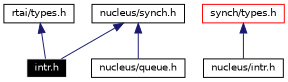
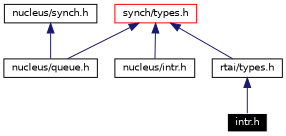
(88, 43) -> none
none -> (99, 43)
none -> (206, 43)
